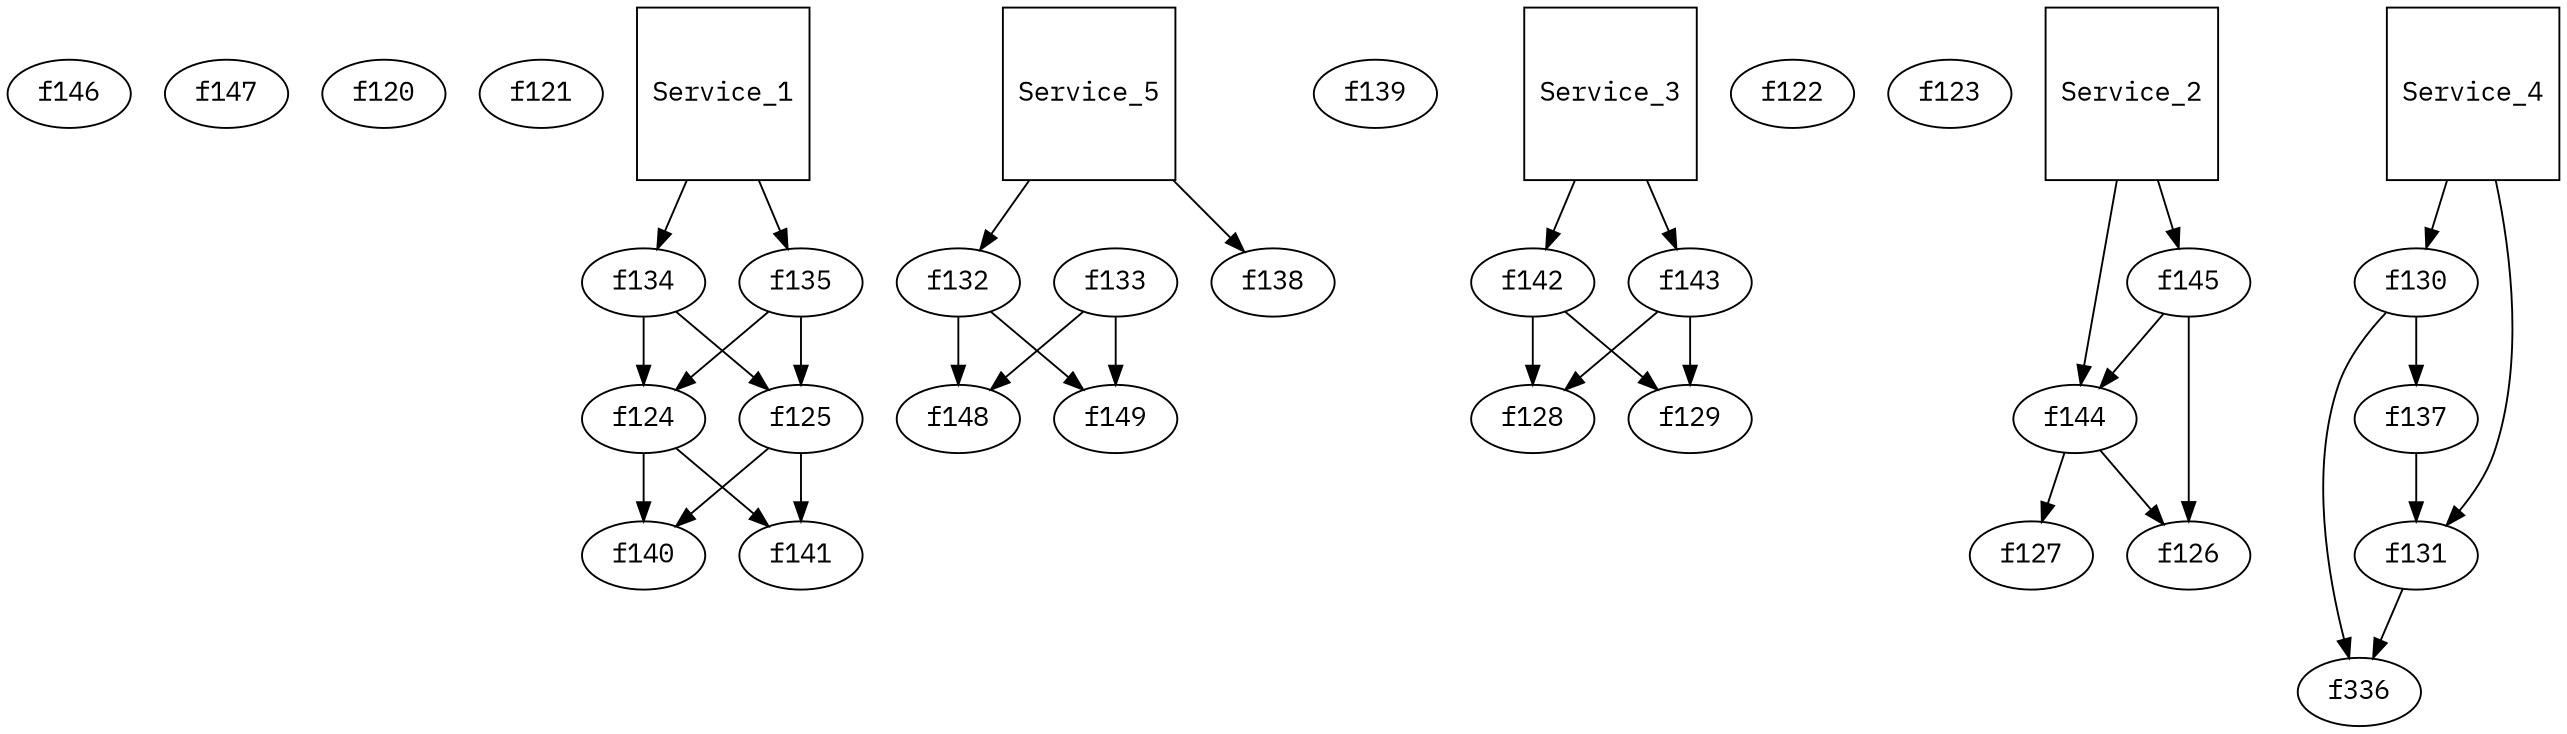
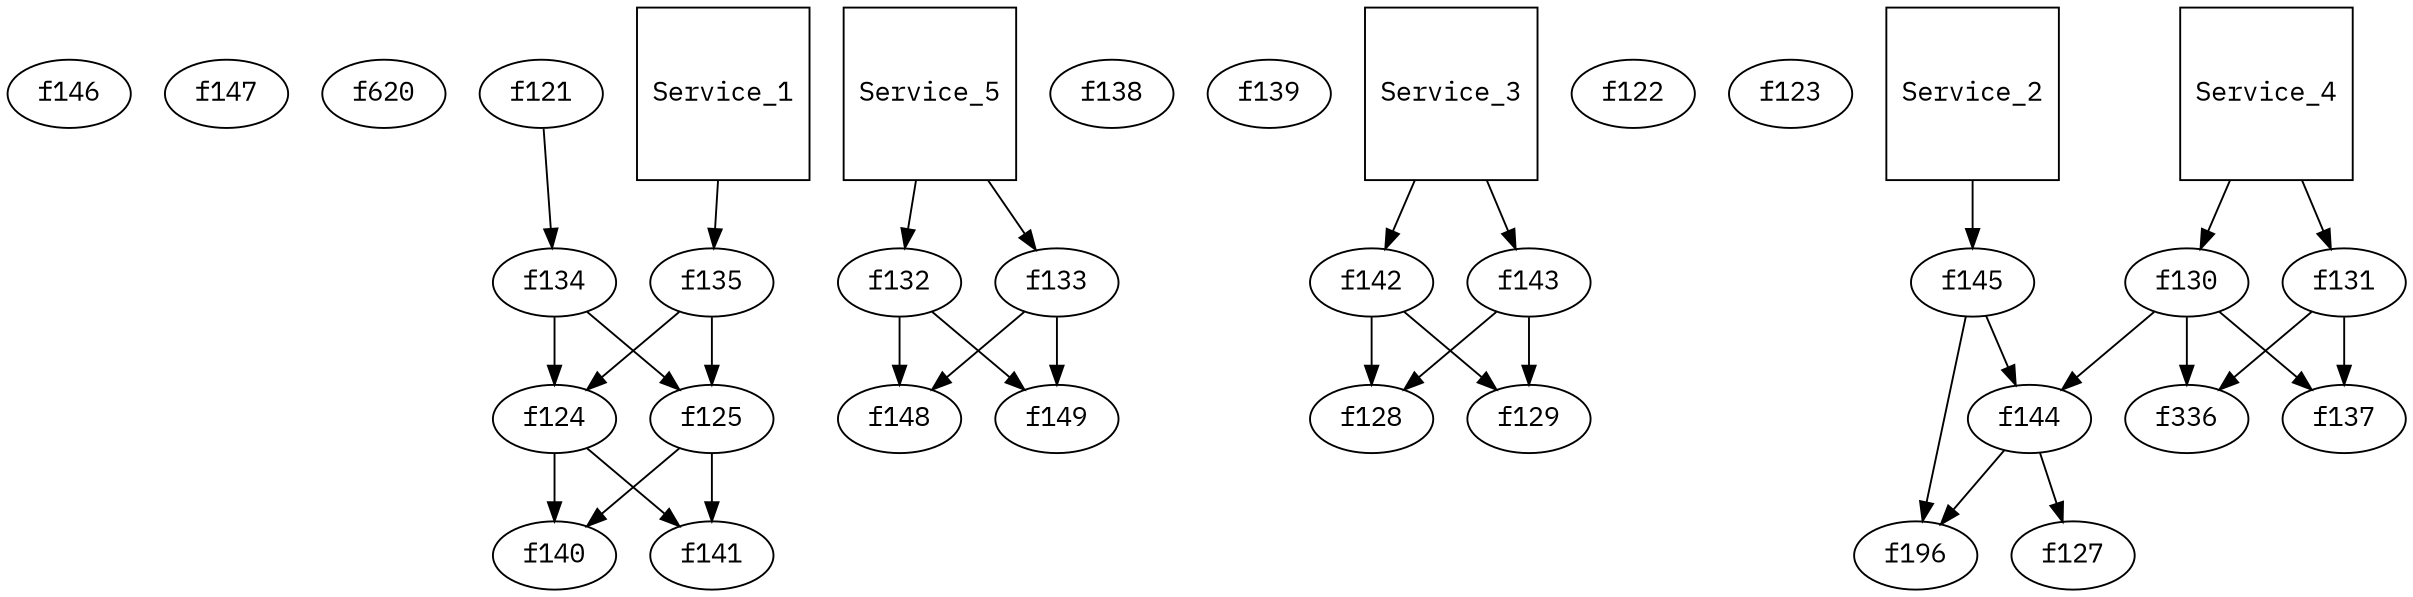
(384, 94) -> (384, 94)
(676, 206) -> (547, 178)
(1202, 209) -> (1006, 207)
(2101, 273) -> (2116, 345)
(2416, 478) -> (2344, 341)
(2189, 555) -> (1916, 555)
